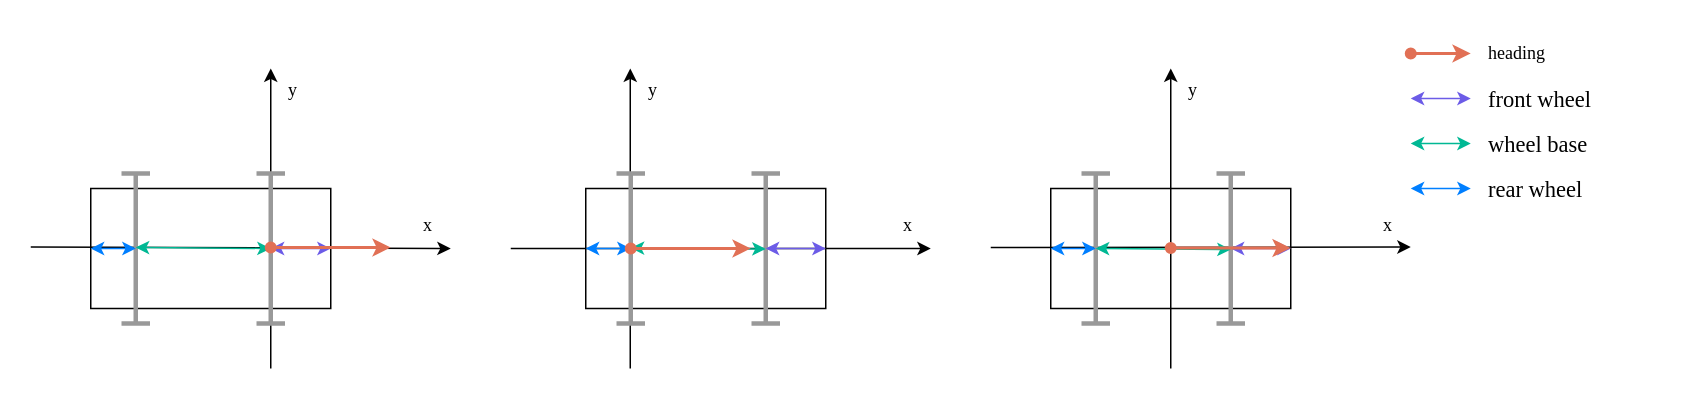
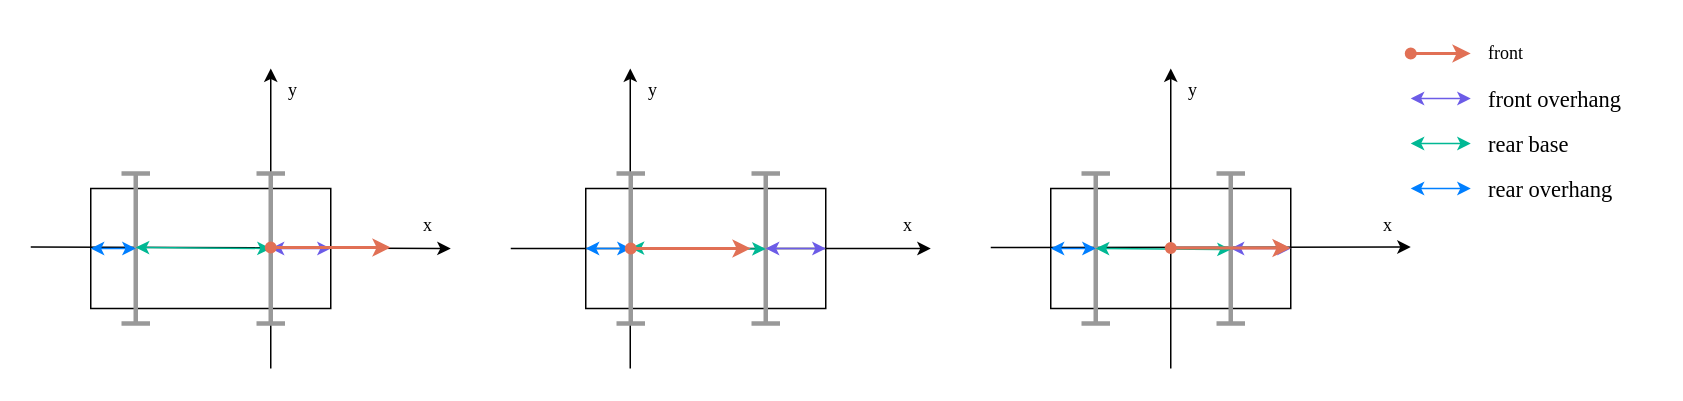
(1522, 53) -> (1514, 53)
(1540, 97) -> (1557, 97)
(1534, 142) -> (1532, 142)
(1534, 187) -> (1552, 187)
